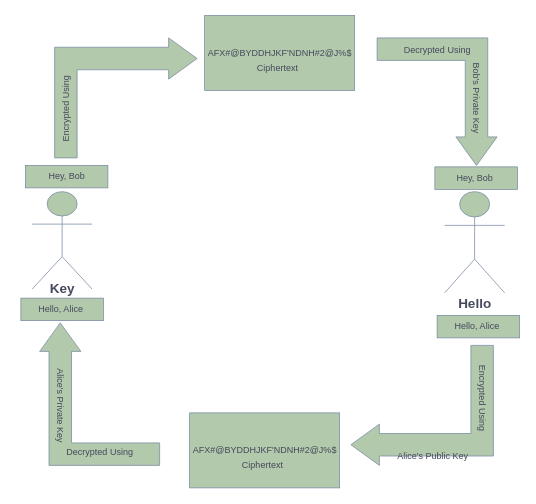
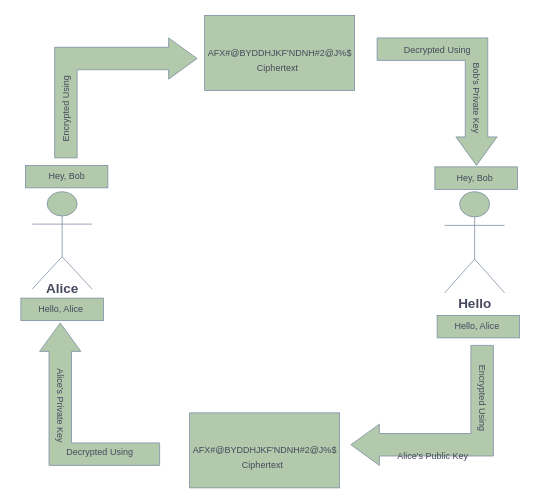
(62, 289) -> (62, 289)
